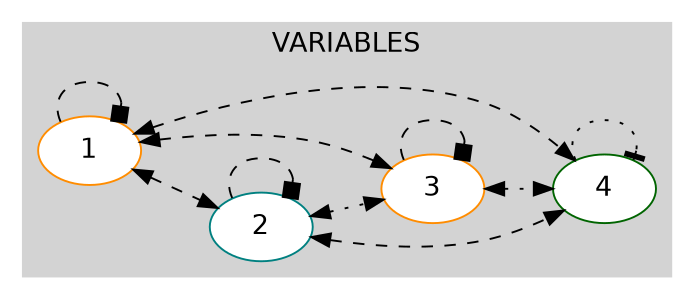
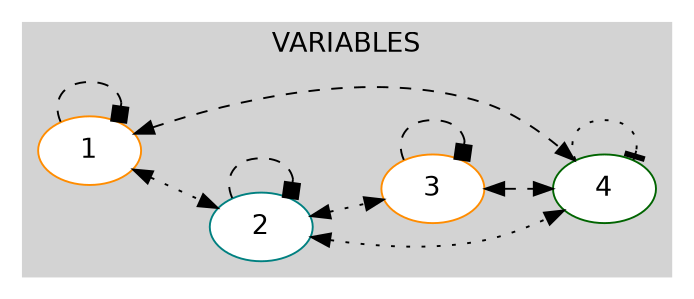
(268, 136) -> none
(176, 189) -> (176, 189)
(519, 189) -> (519, 189)
(440, 246) -> (440, 246)
